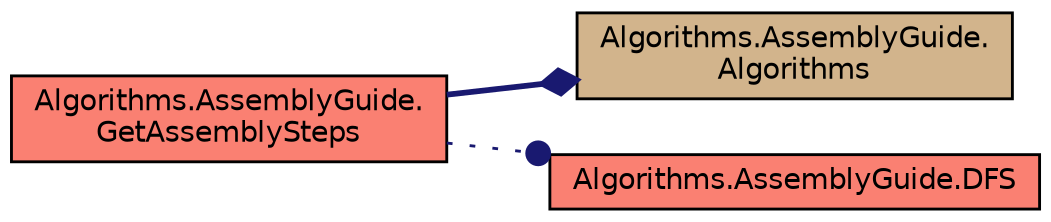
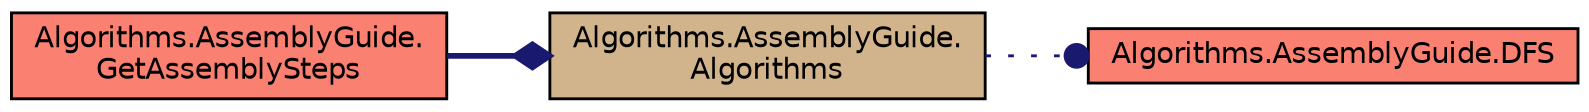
(487, 147) -> (1025, 56)
